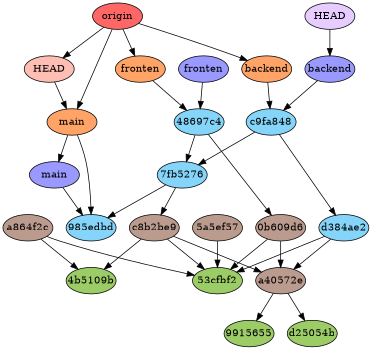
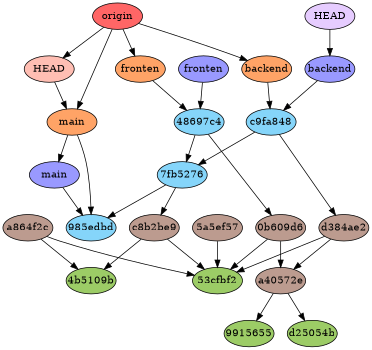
(344, 228) -> (344, 228)
(212, 252) -> none
